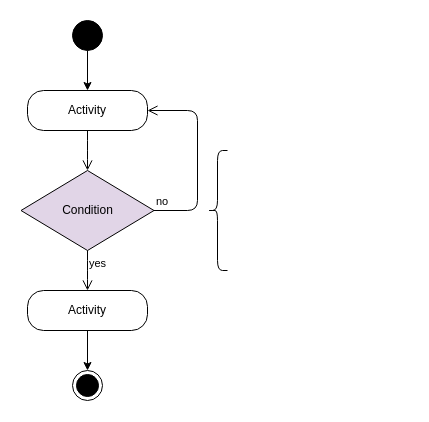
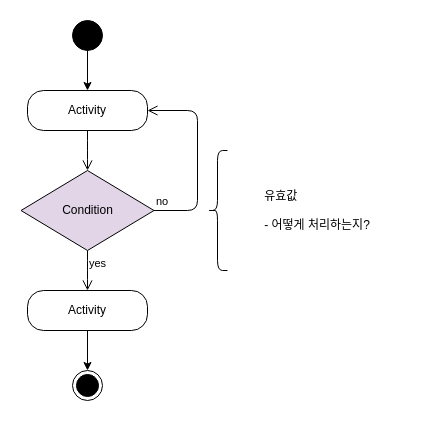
none -> (318, 211)
